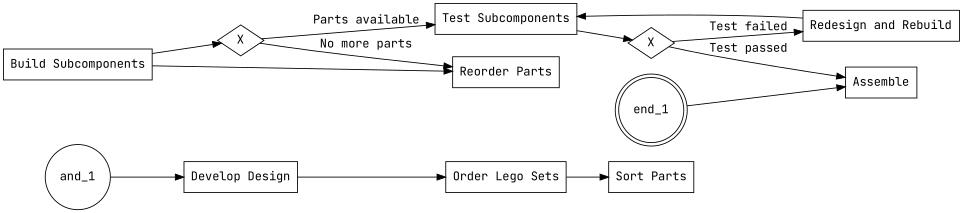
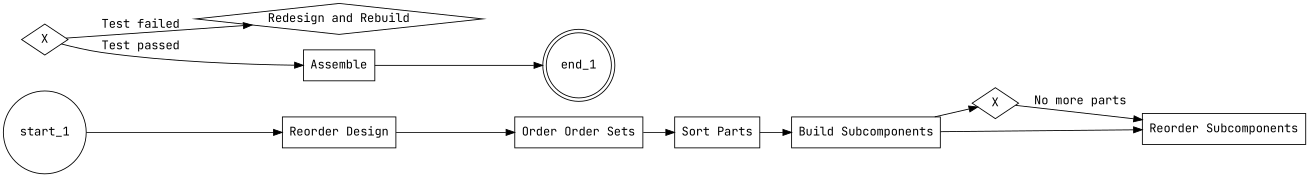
(506, 19) -> none
(881, 26) -> (339, 19)
(506, 72) -> (1224, 129)
(762, 97) -> (454, 65)
none -> (771, 132)
(78, 177) -> (45, 132)
(241, 177) -> (339, 132)
(506, 177) -> (579, 132)
